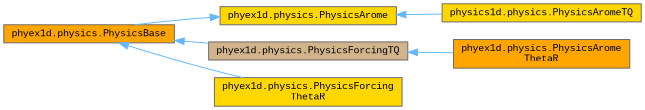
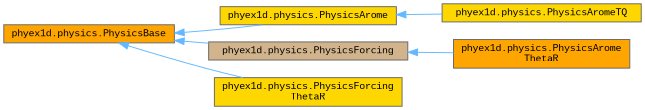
(542, 13) -> (542, 13)
(173, 21) -> (223, 29)
(308, 51) -> (308, 51)
